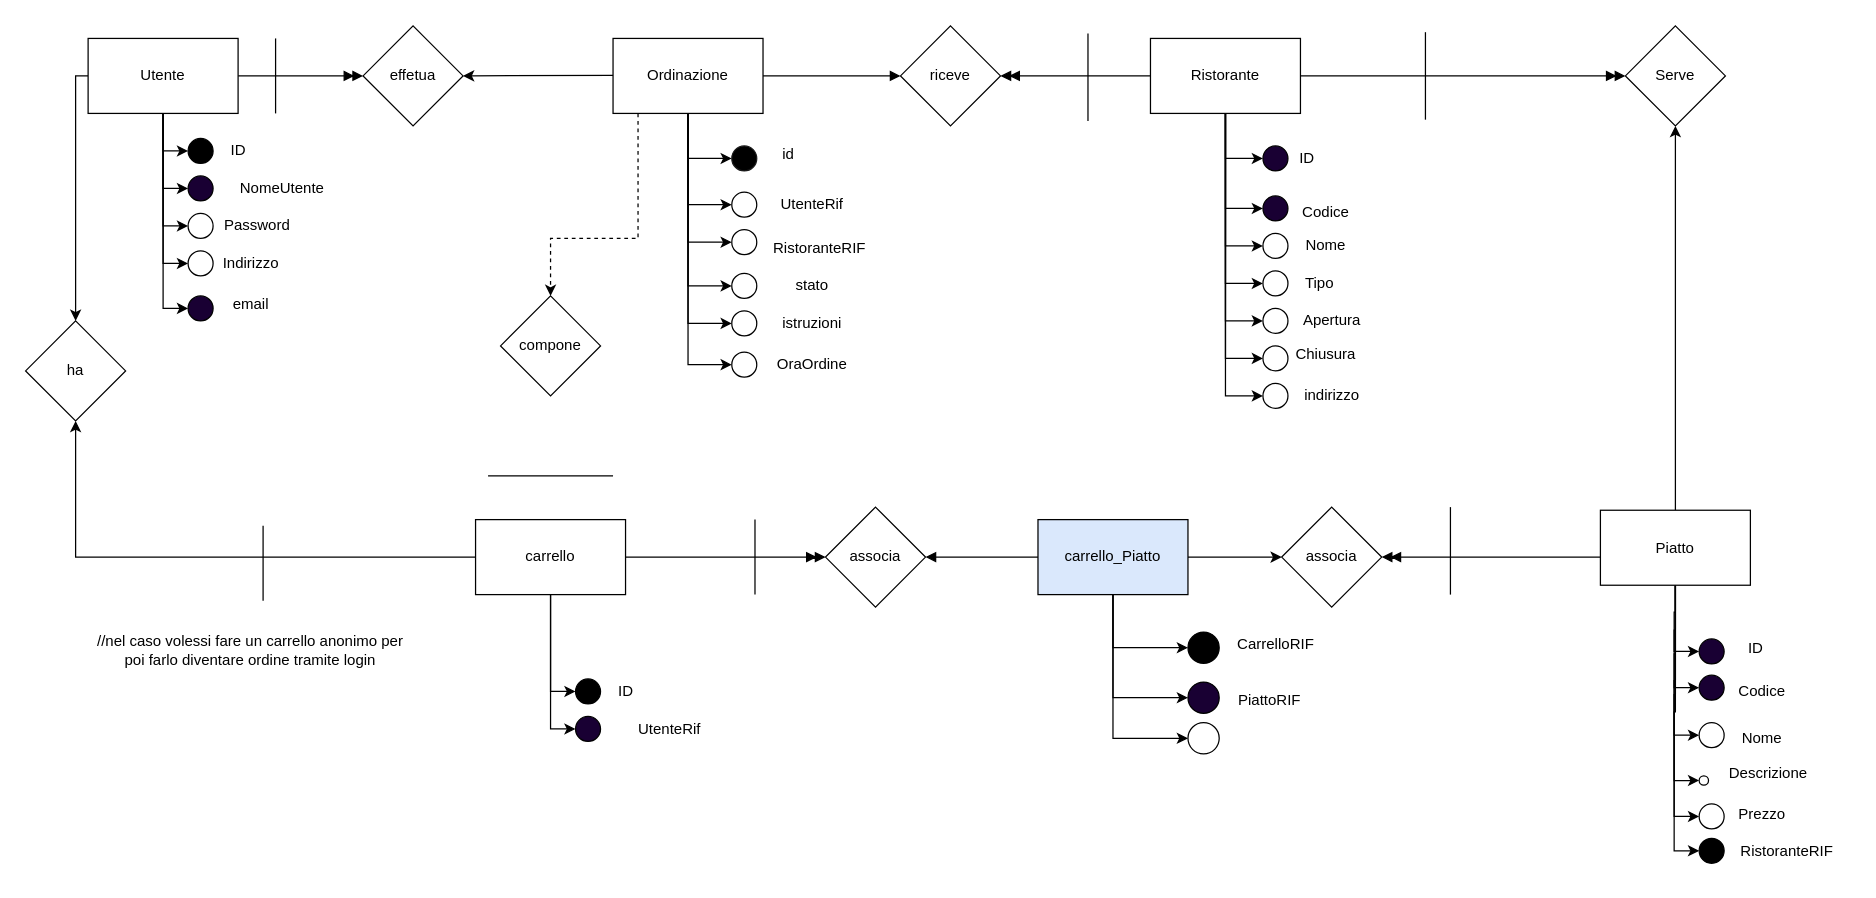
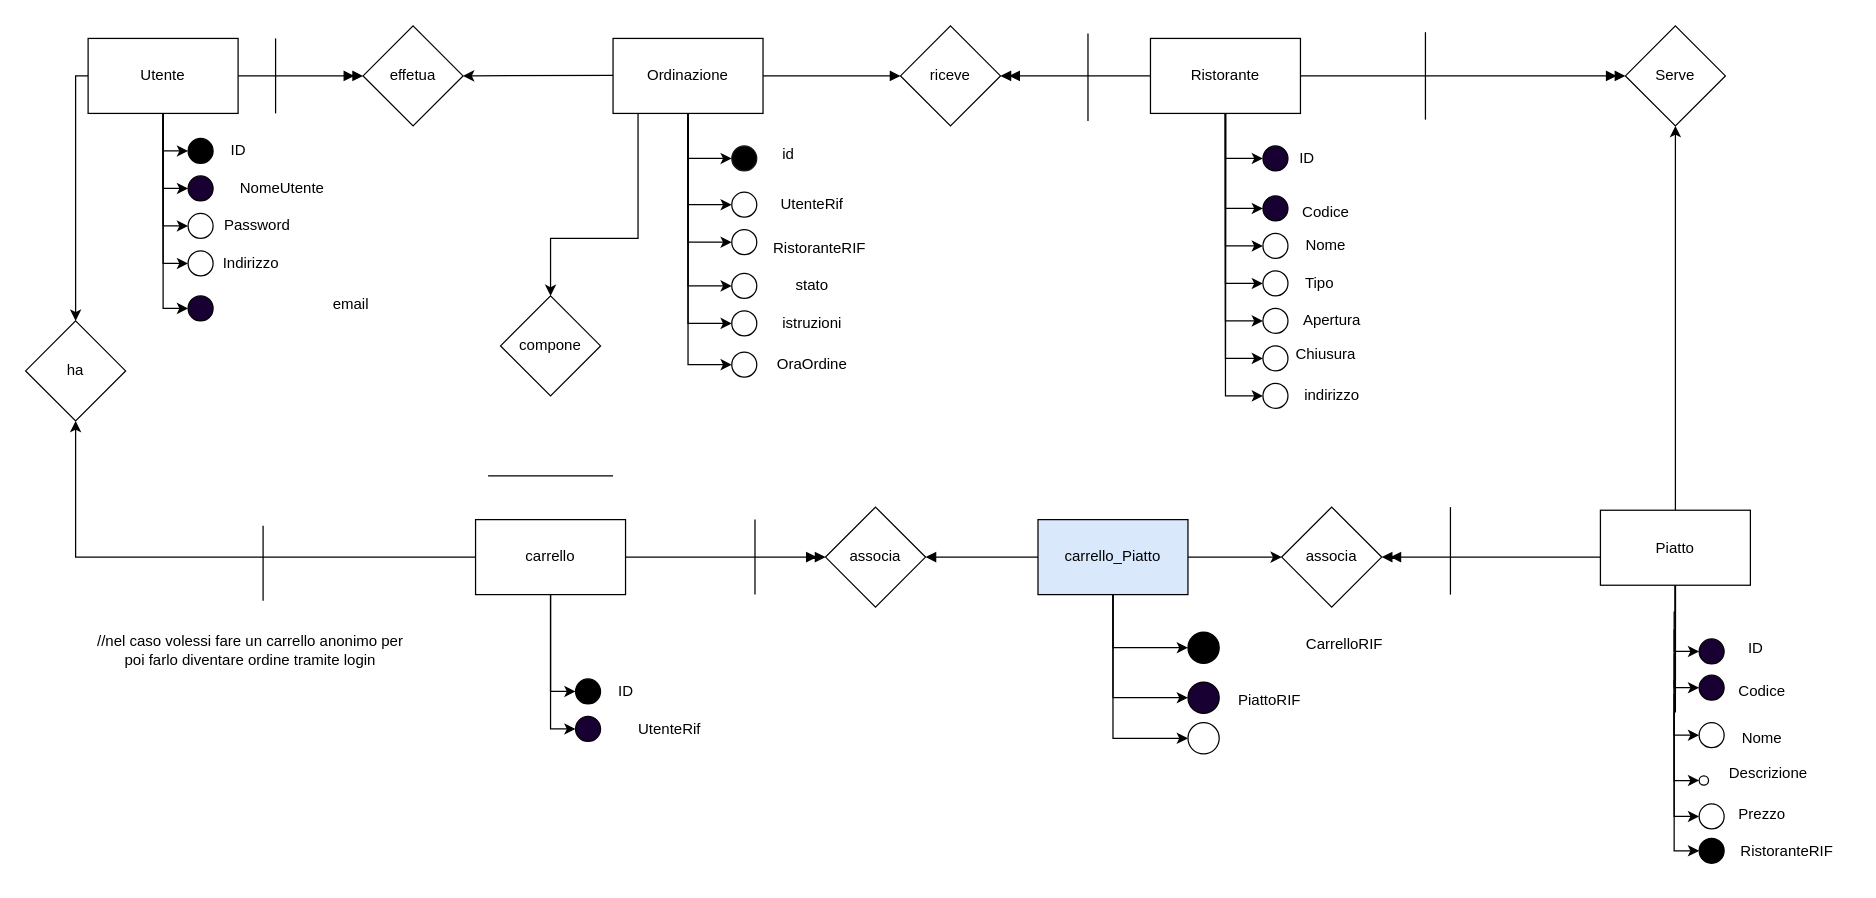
(632, 238) -> (632, 238)
(251, 304) -> (351, 304)
(1276, 644) -> (1344, 644)
